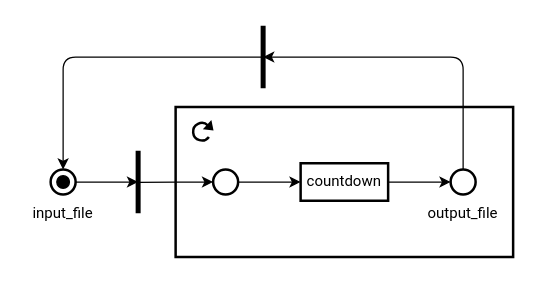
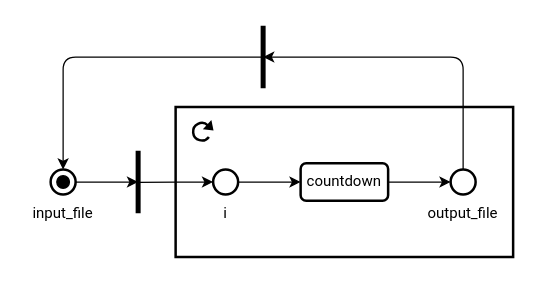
(344, 182) -> (344, 182)
none -> (226, 213)
